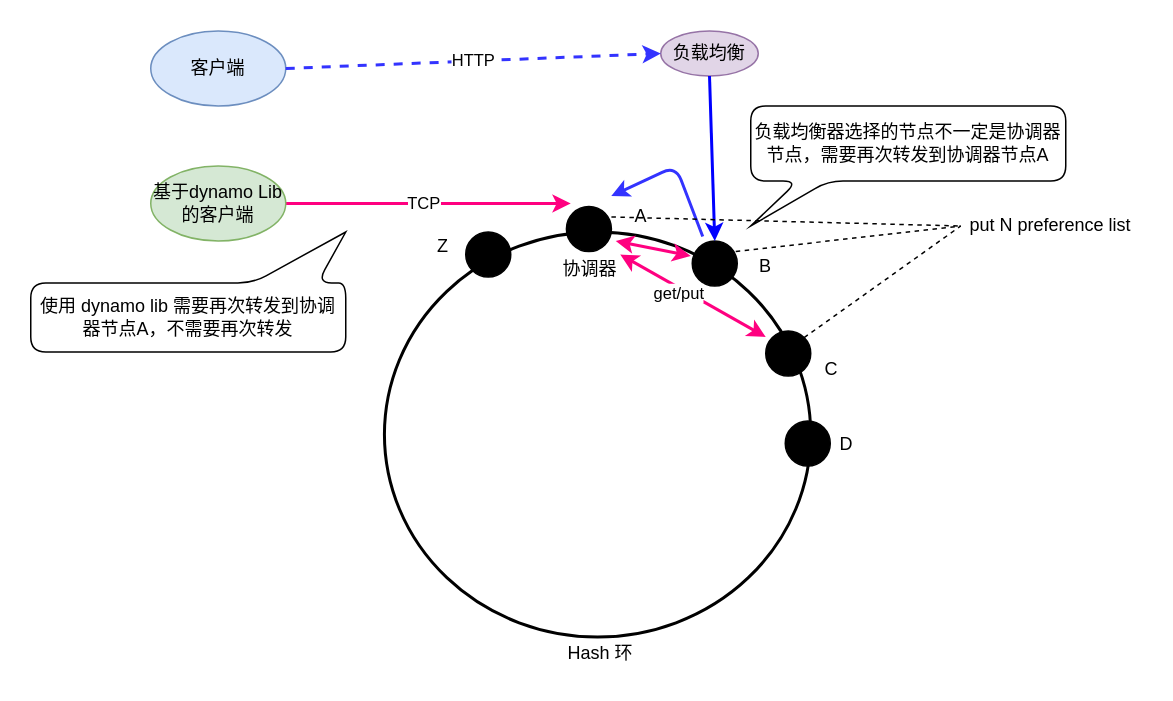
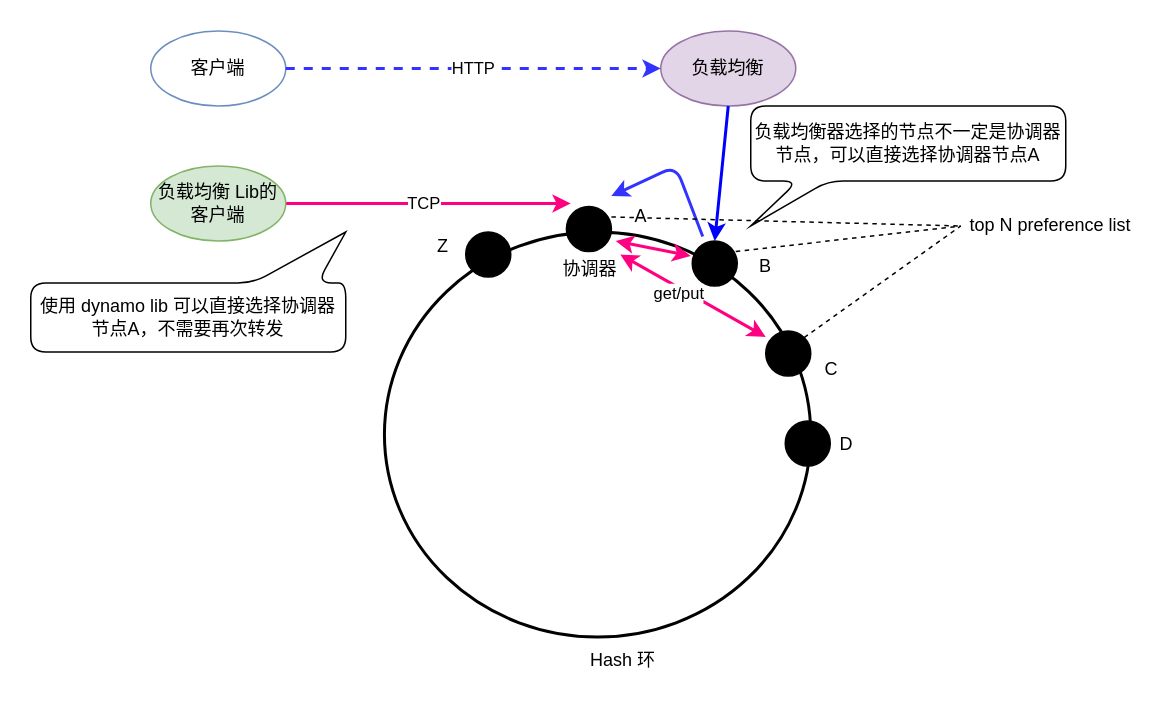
(710, 53) -> (728, 68)
(218, 68) -> (218, 68)
(908, 143) -> (908, 143)
(218, 203) -> (218, 203)
(1051, 226) -> (1051, 226)
(188, 317) -> (188, 317)
(601, 653) -> (623, 661)
